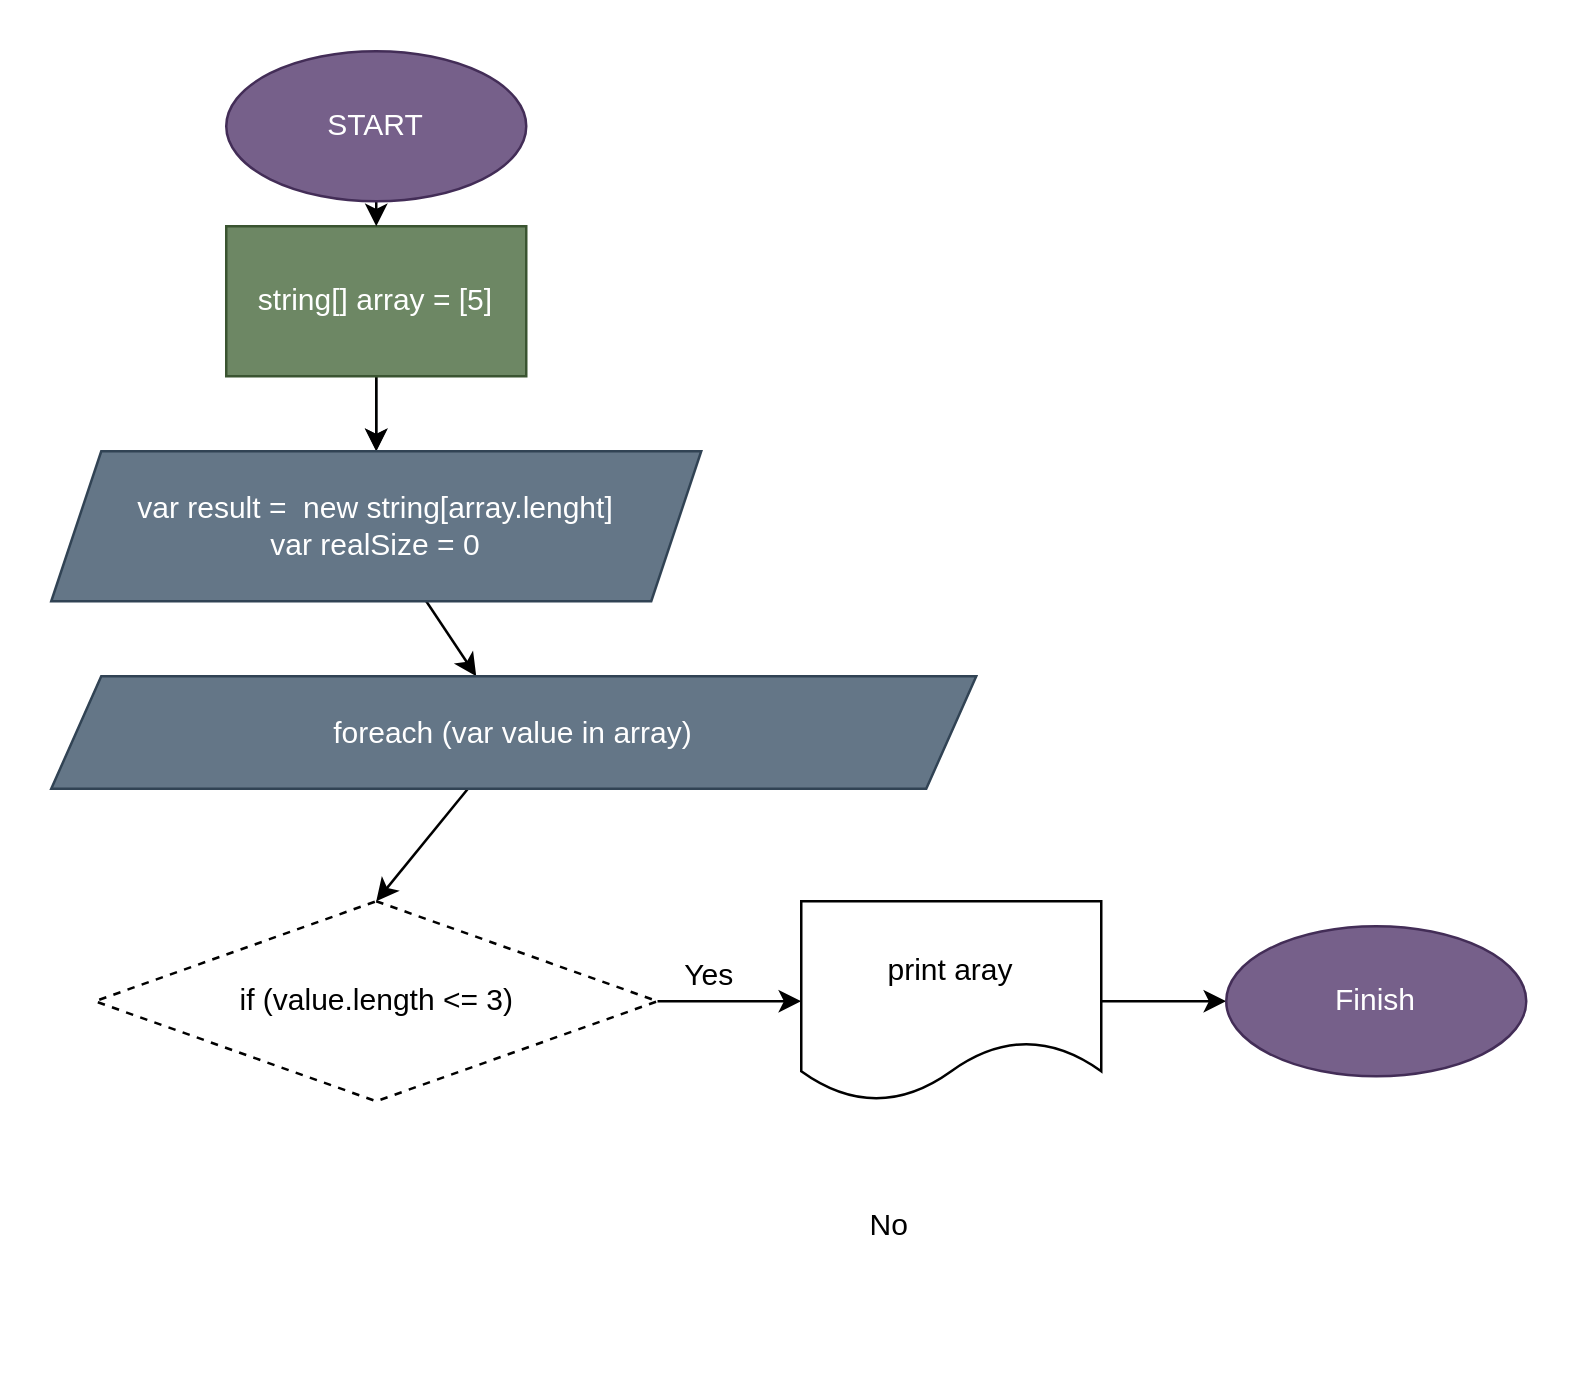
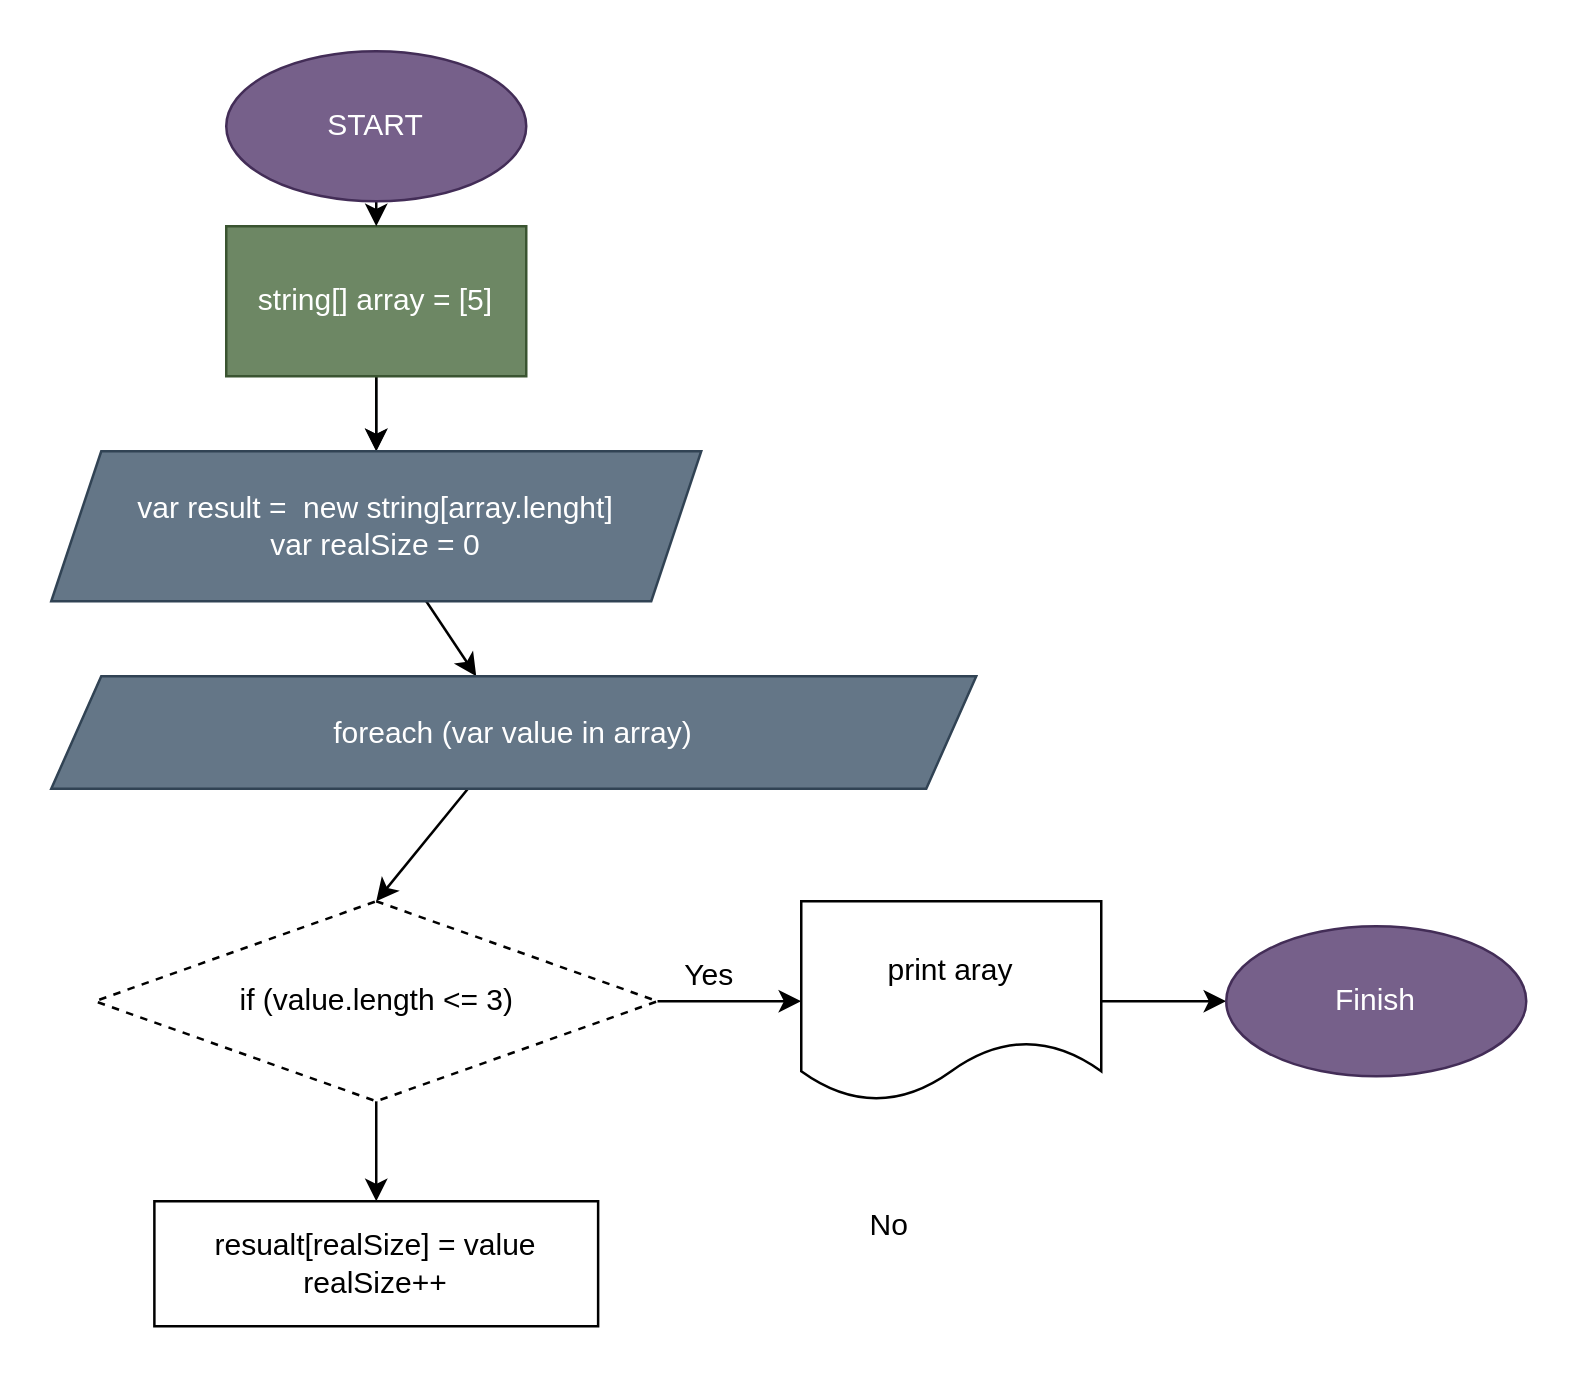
none -> (376, 1143)
none -> (376, 1264)
